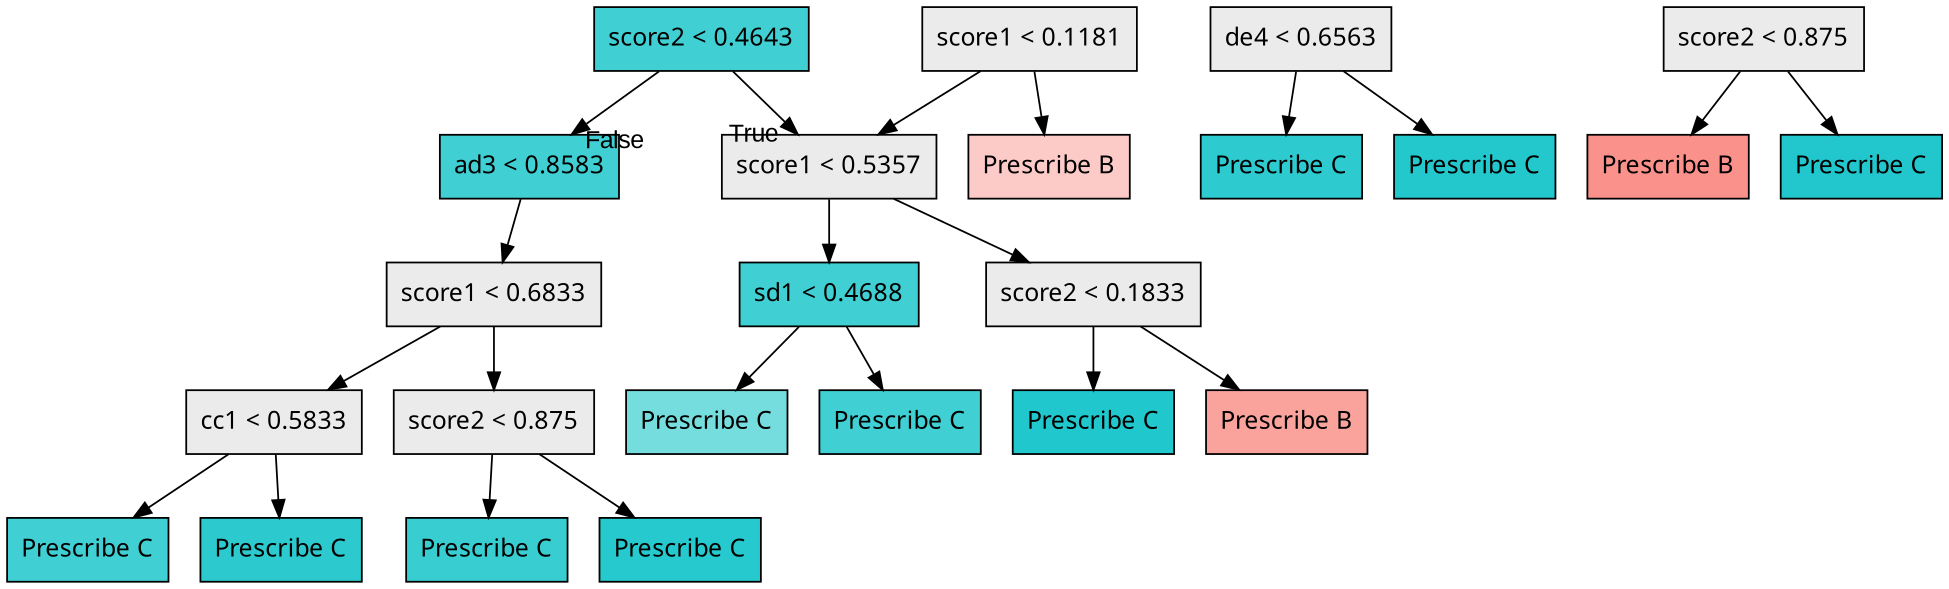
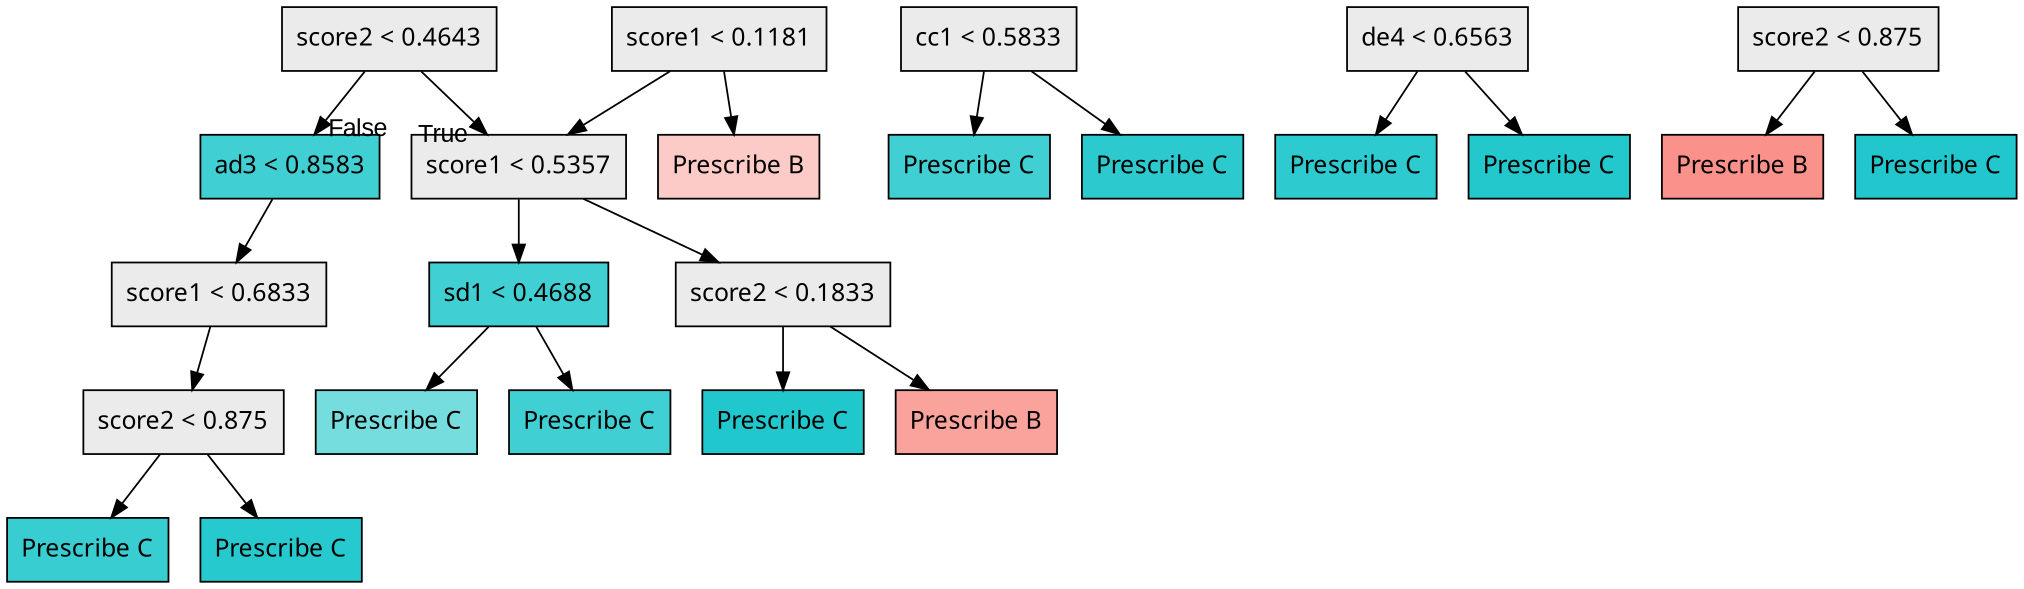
(701, 39) -> (389, 39)
(392, 354) -> none
